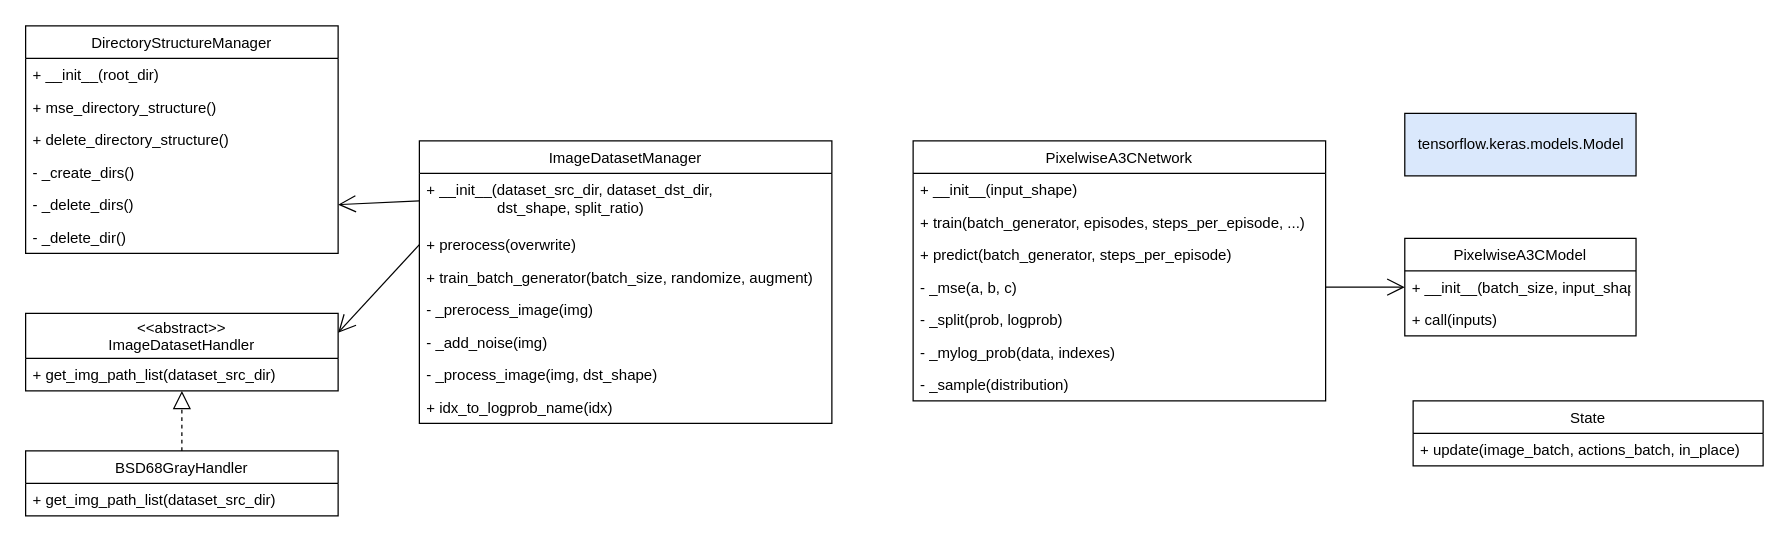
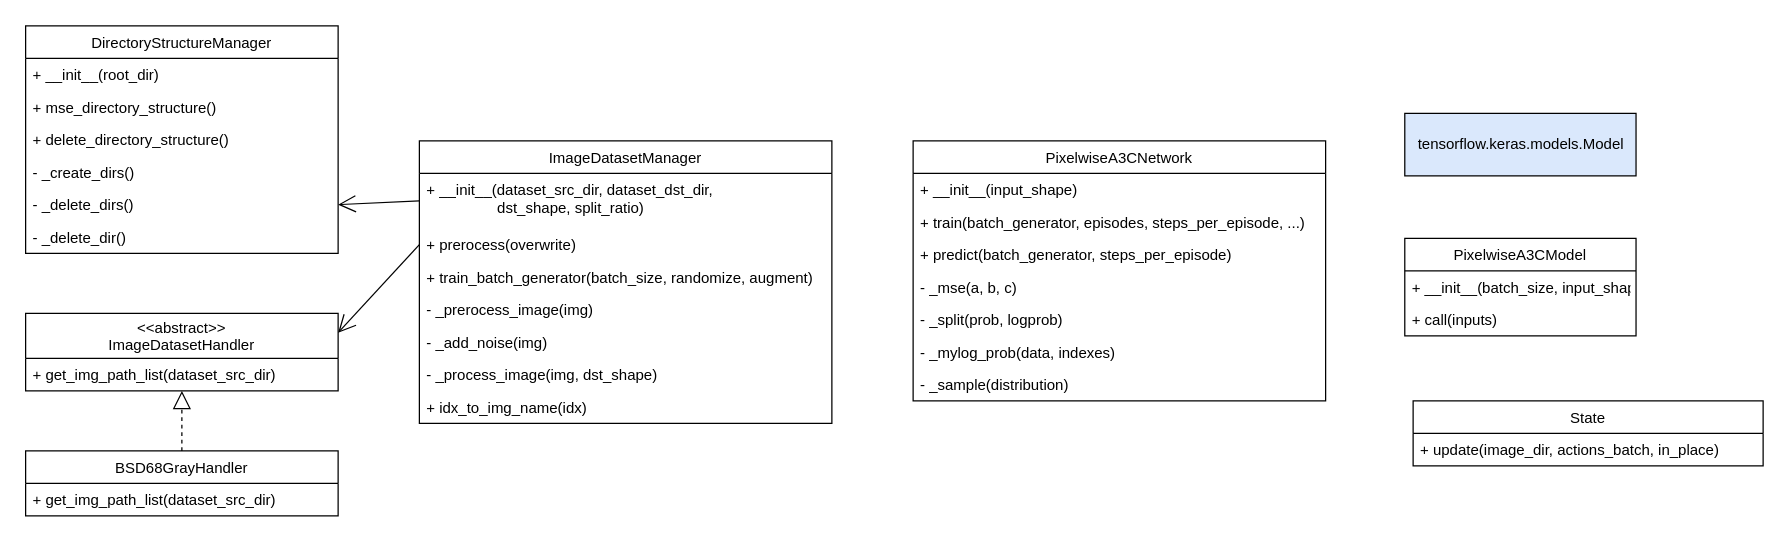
(1364, 287) -> none
(528, 408) -> (511, 408)
(1596, 450) -> (1585, 450)
